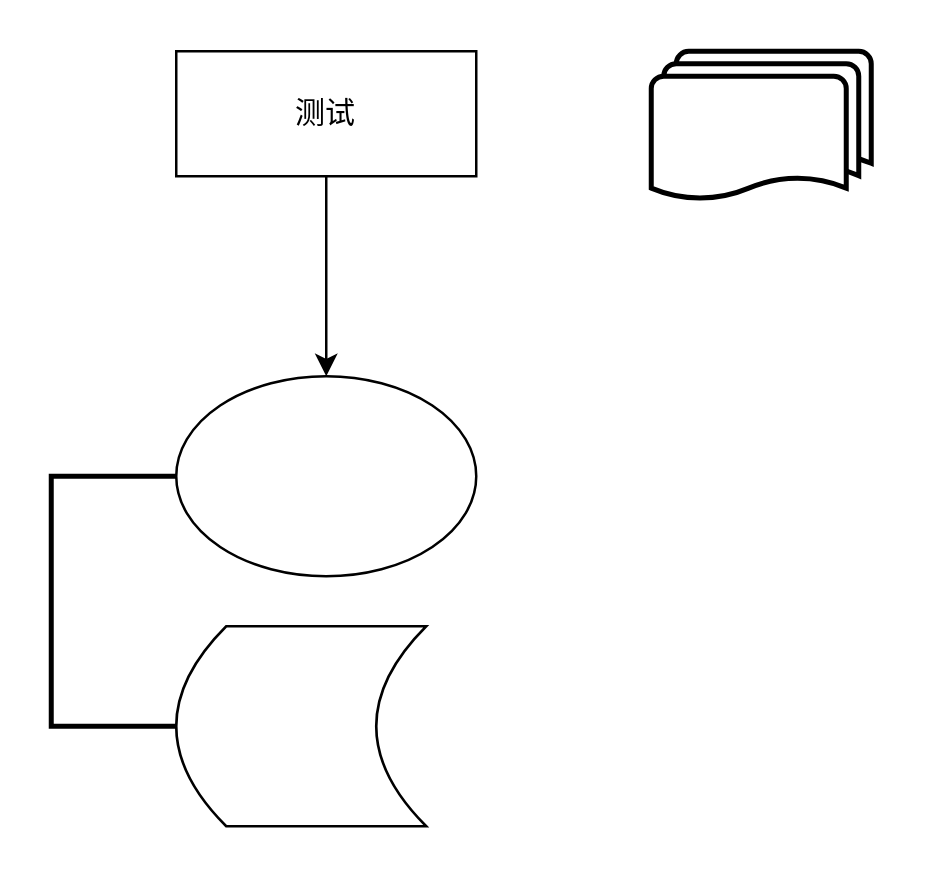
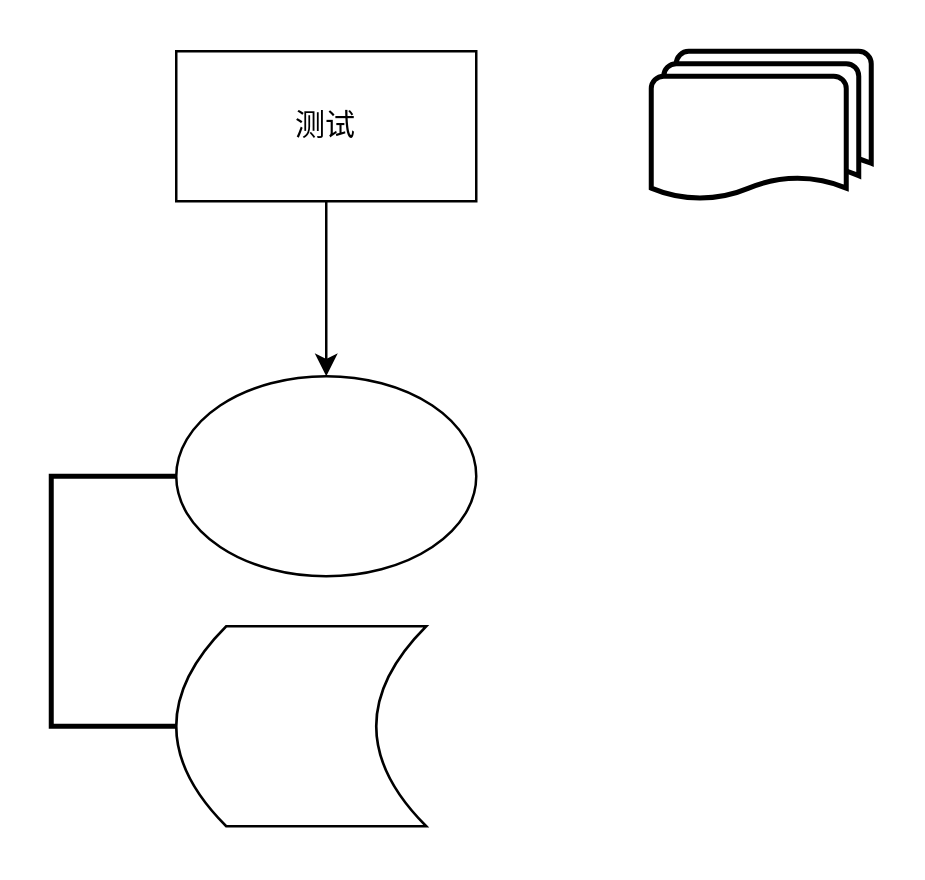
(326, 114) -> (326, 126)
